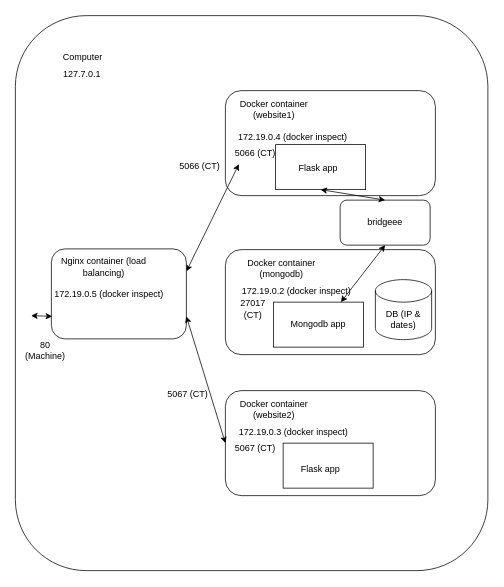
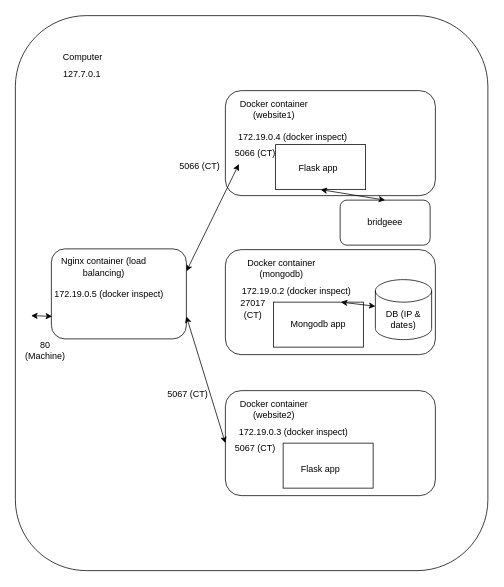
(363, 273) -> (358, 304)
